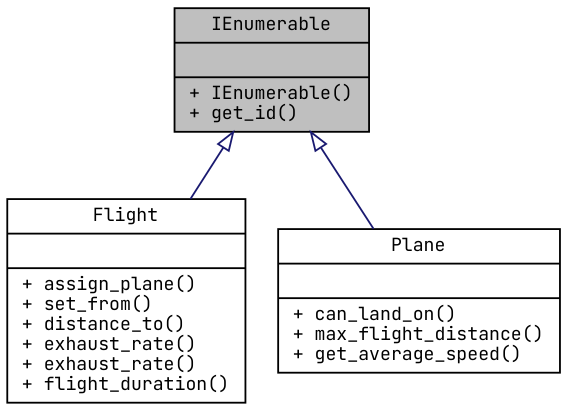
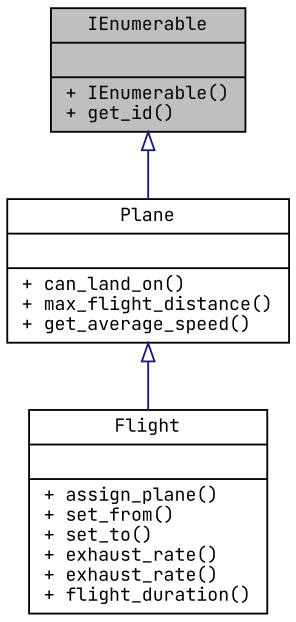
(207, 173) -> (148, 386)
(105, 325) -> (99, 535)
